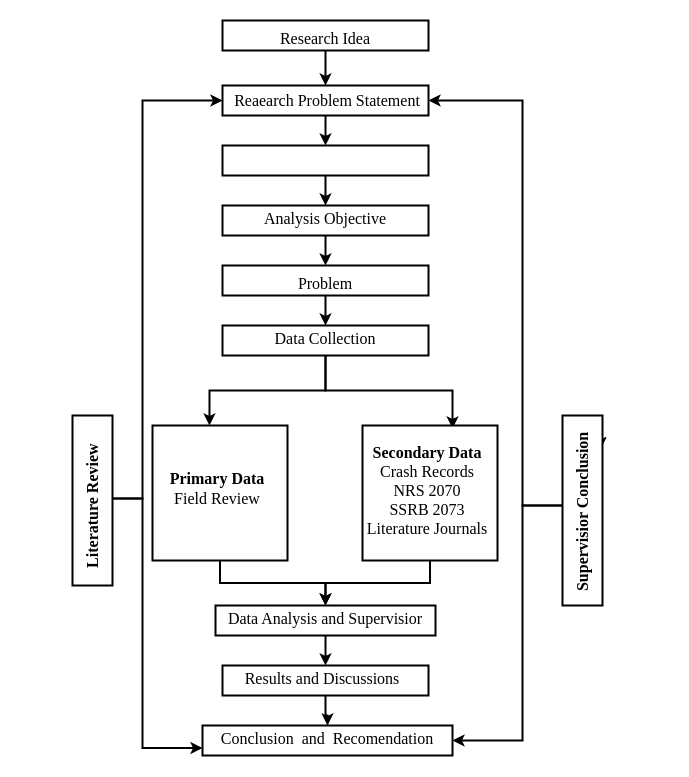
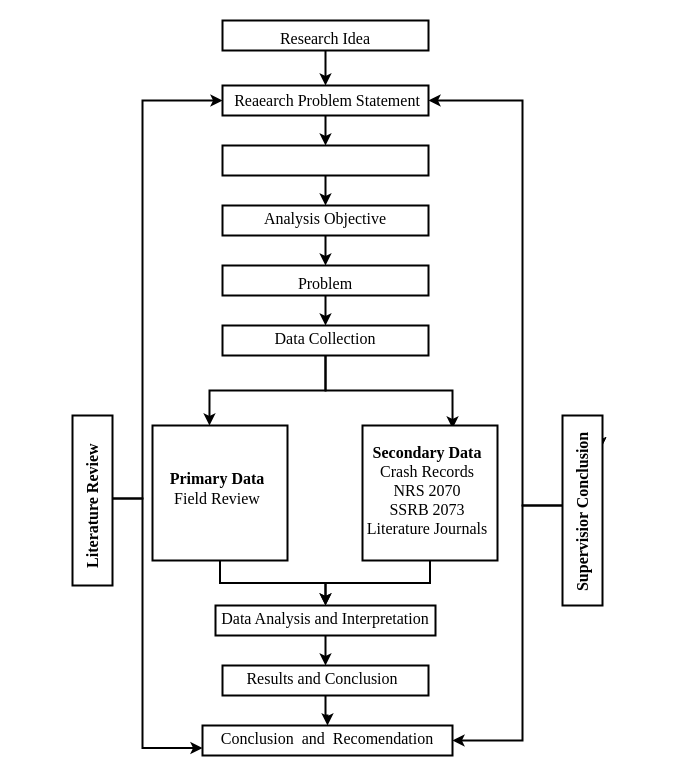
(326, 619) -> (326, 619)
(323, 679) -> (323, 679)
